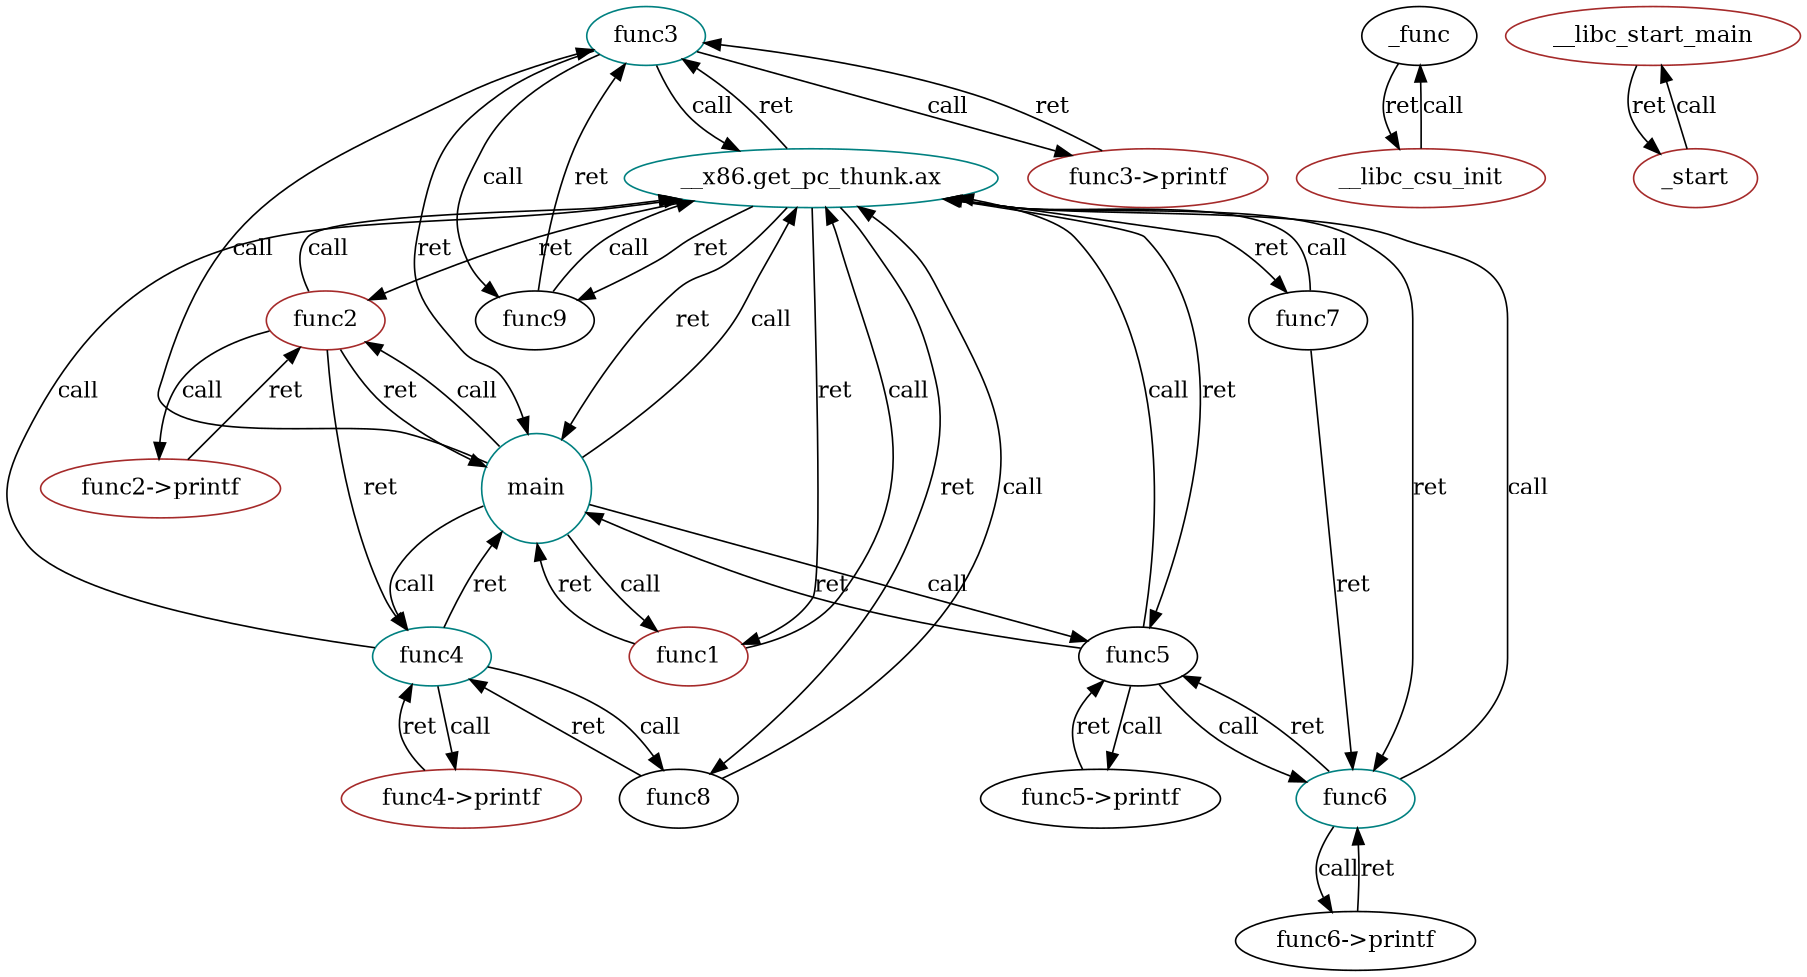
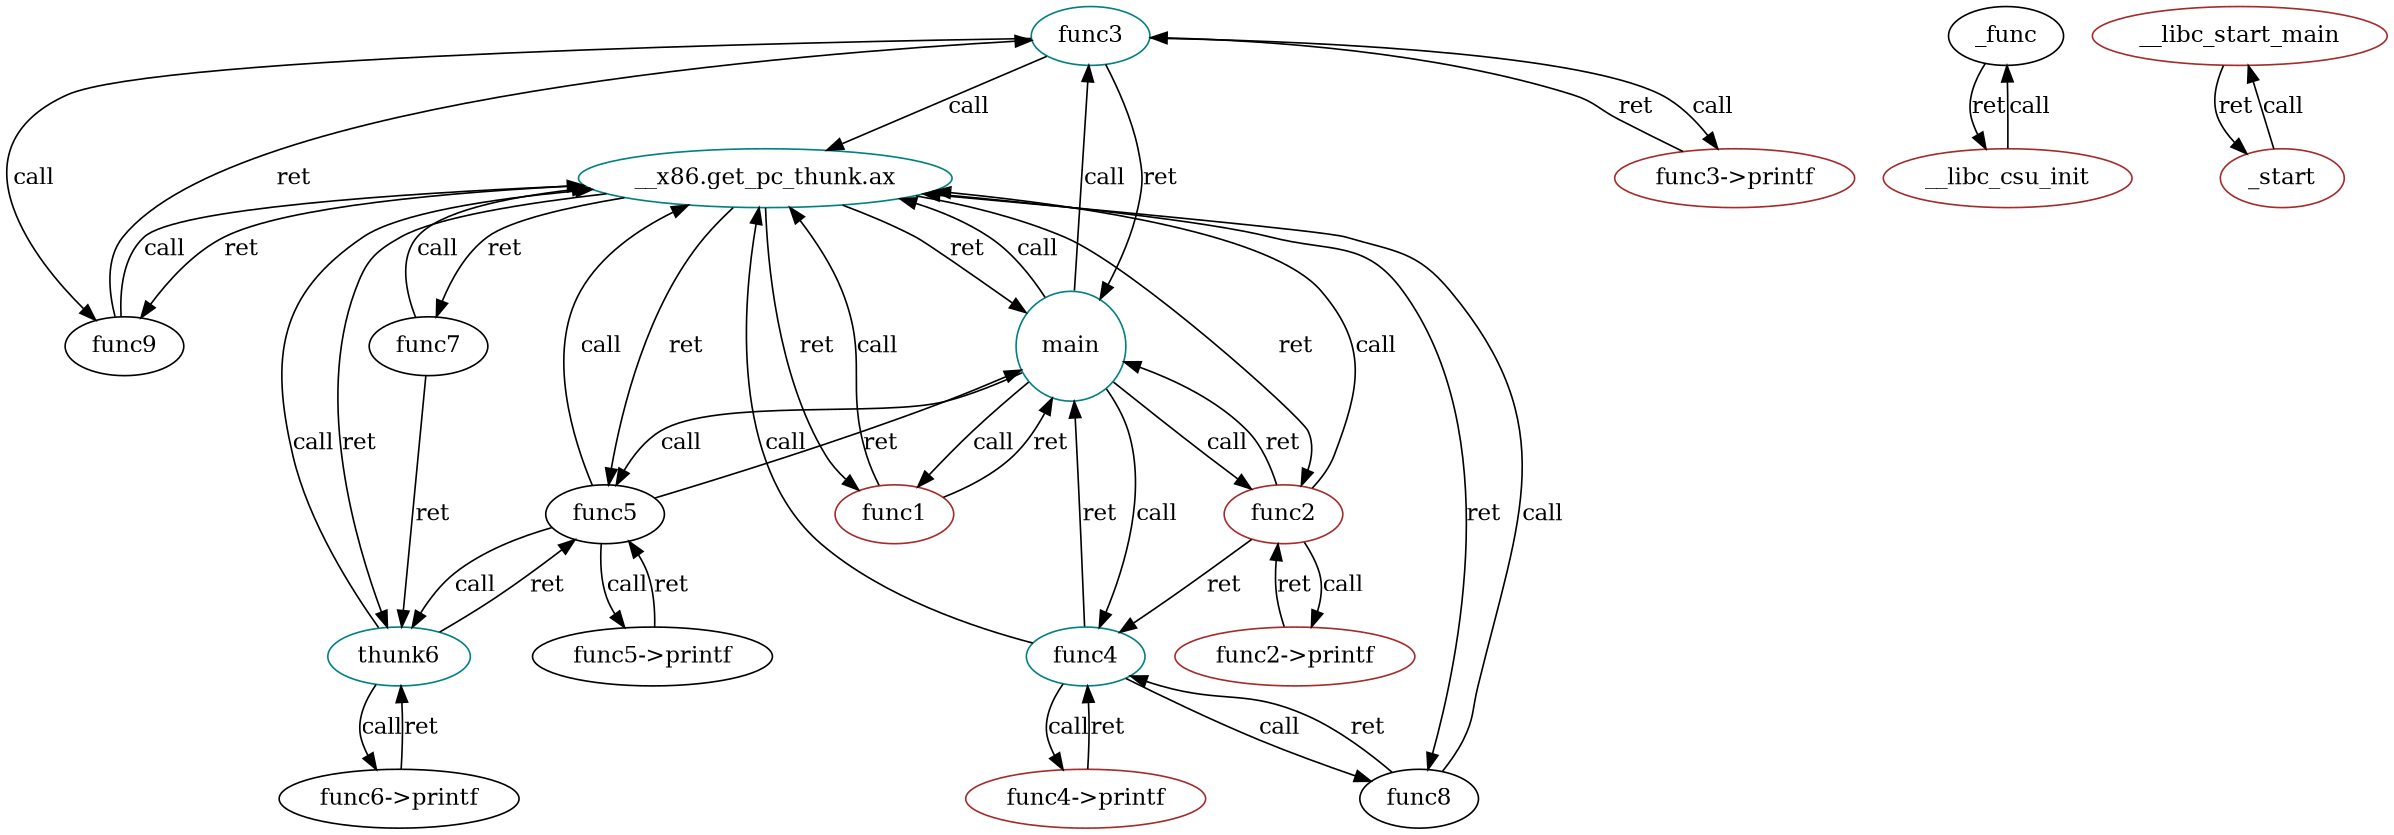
(745, 105) -> none
(1356, 799) -> (399, 656)
